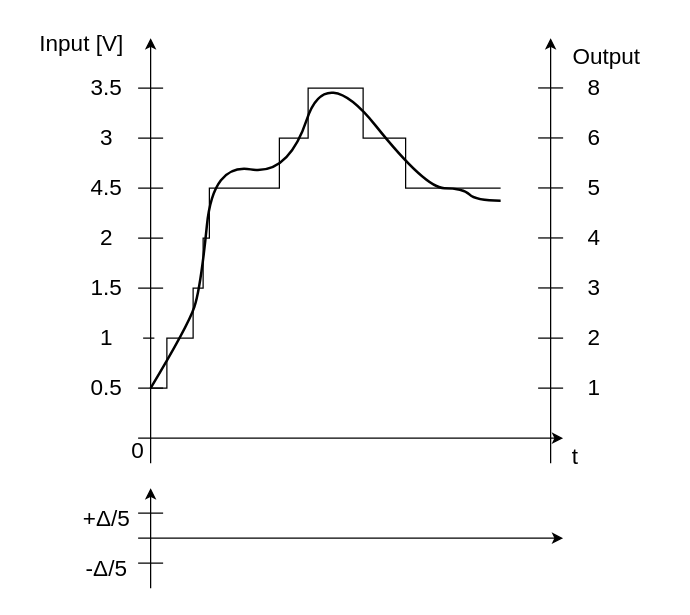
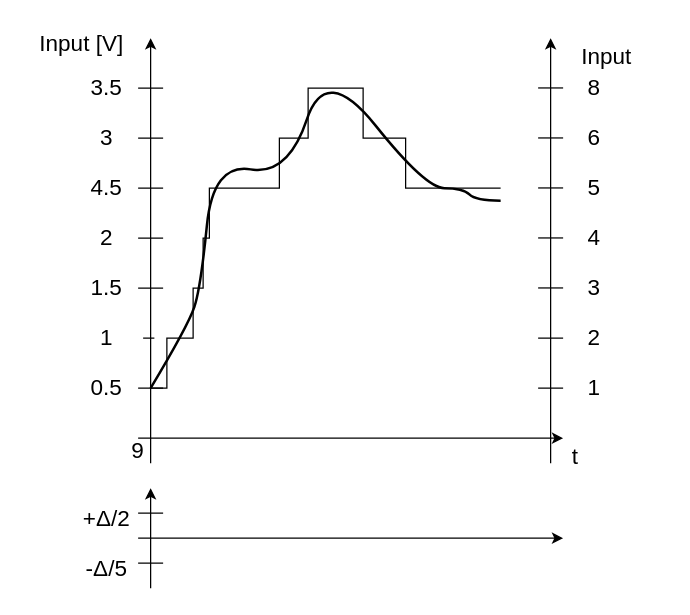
(607, 57) -> (607, 57)
(138, 451) -> (138, 451)
(107, 519) -> (107, 519)
